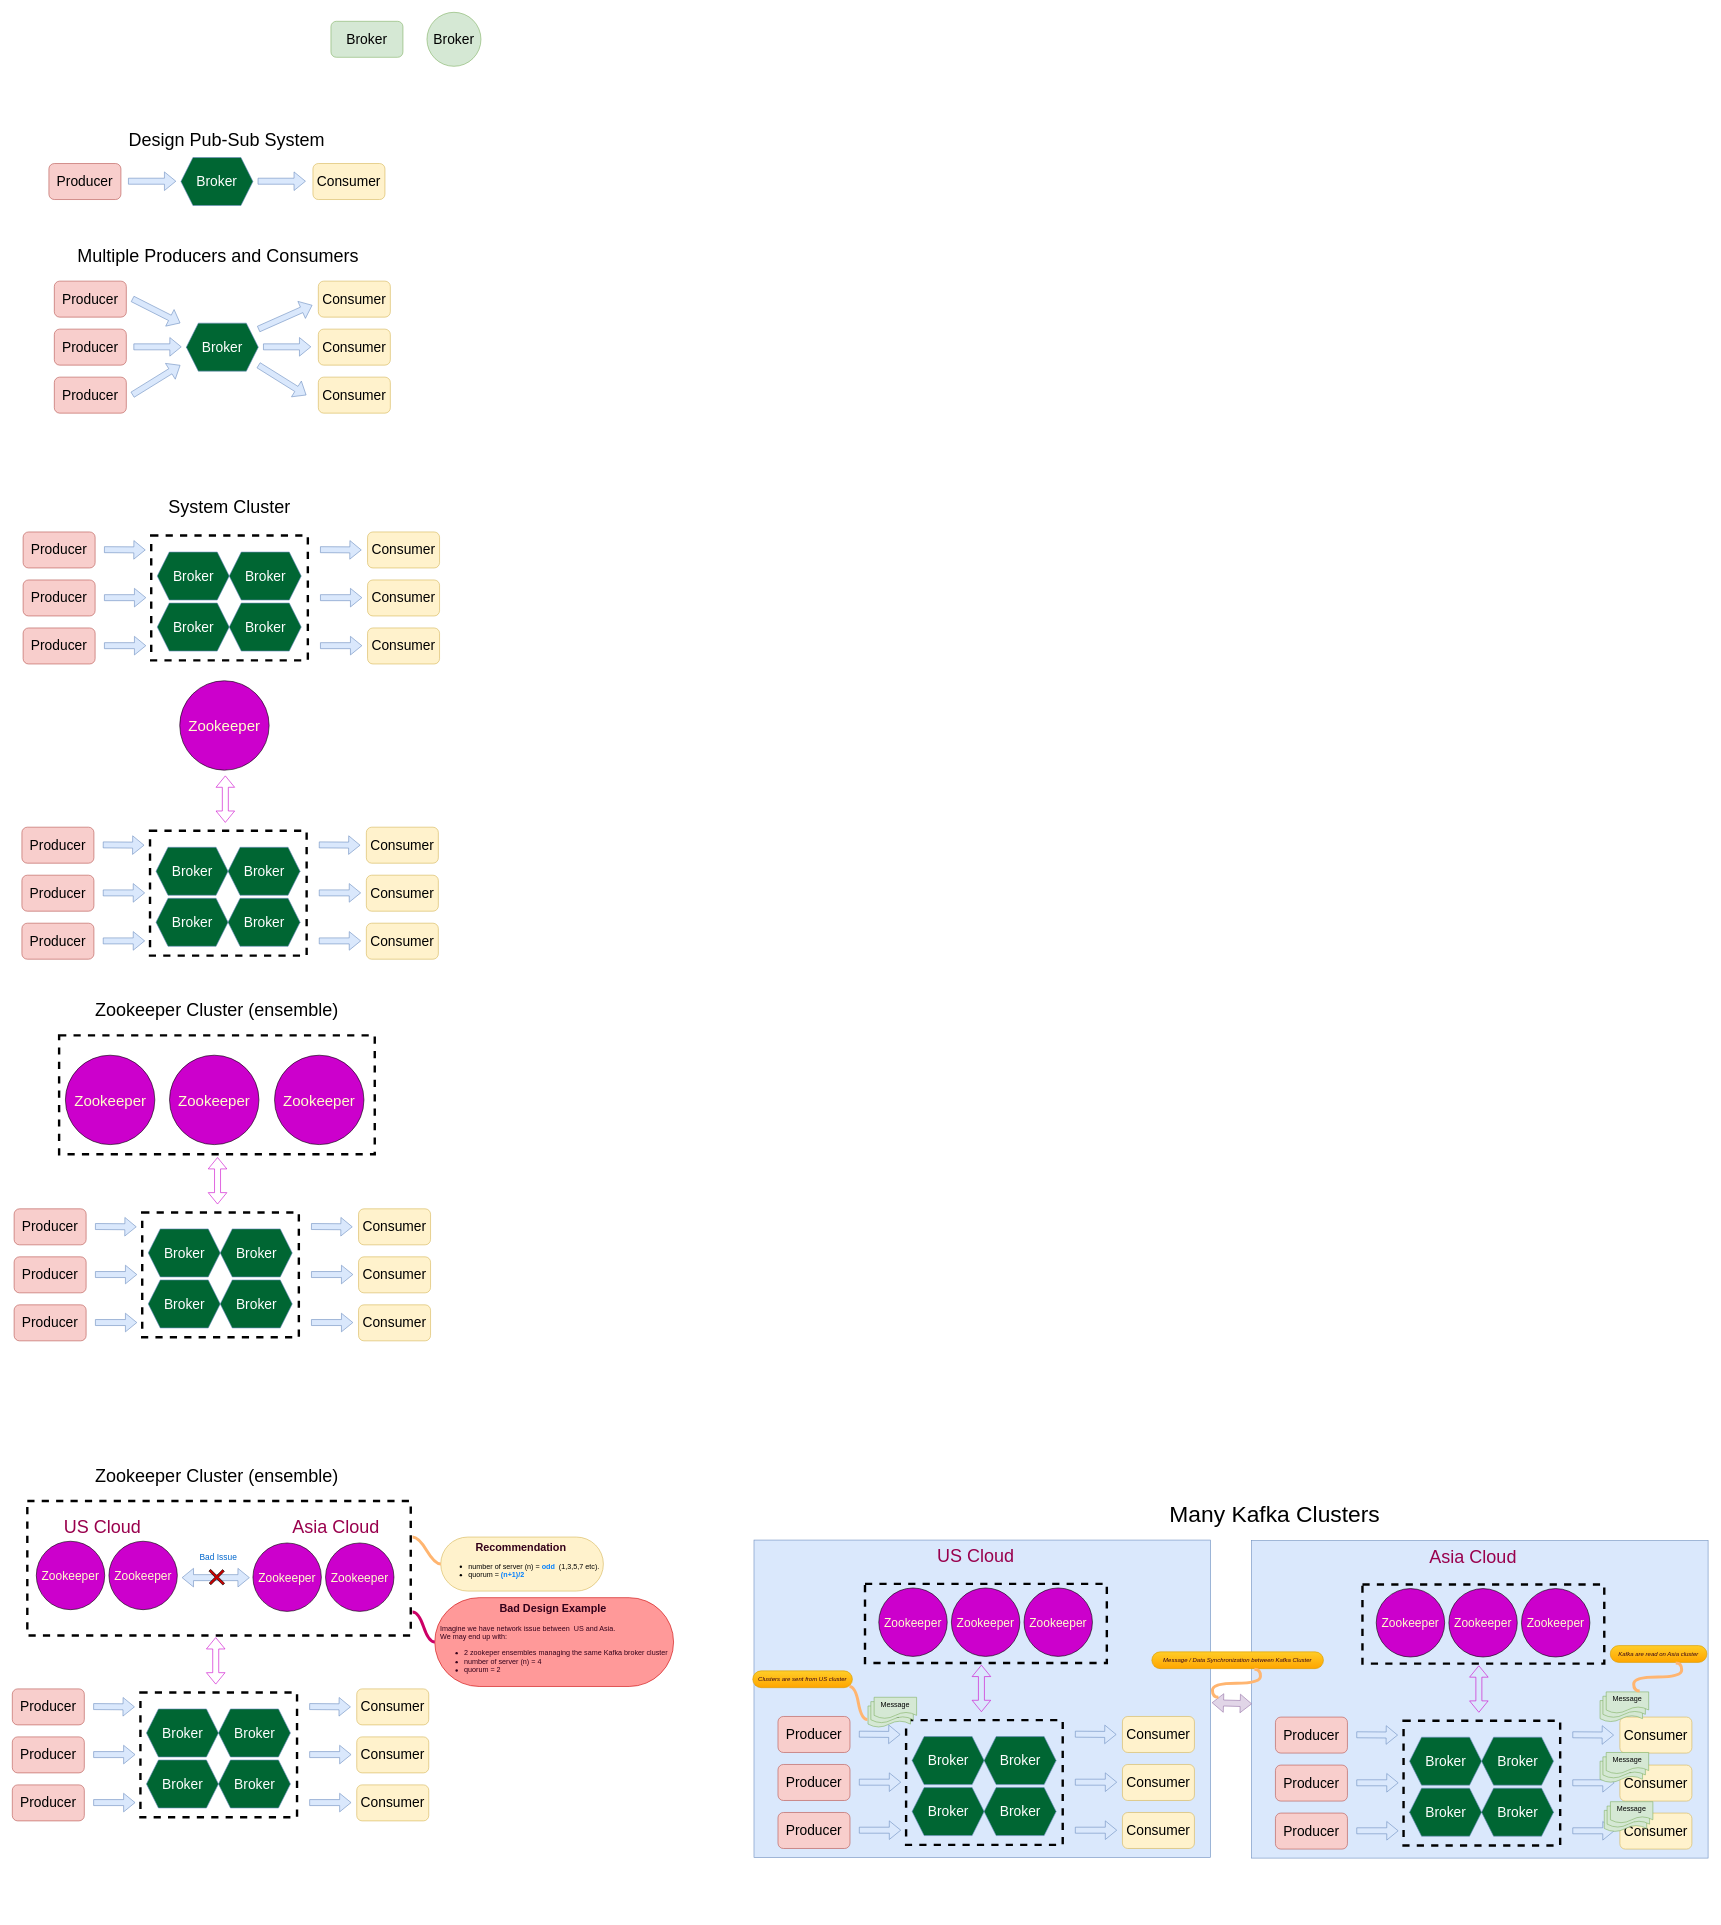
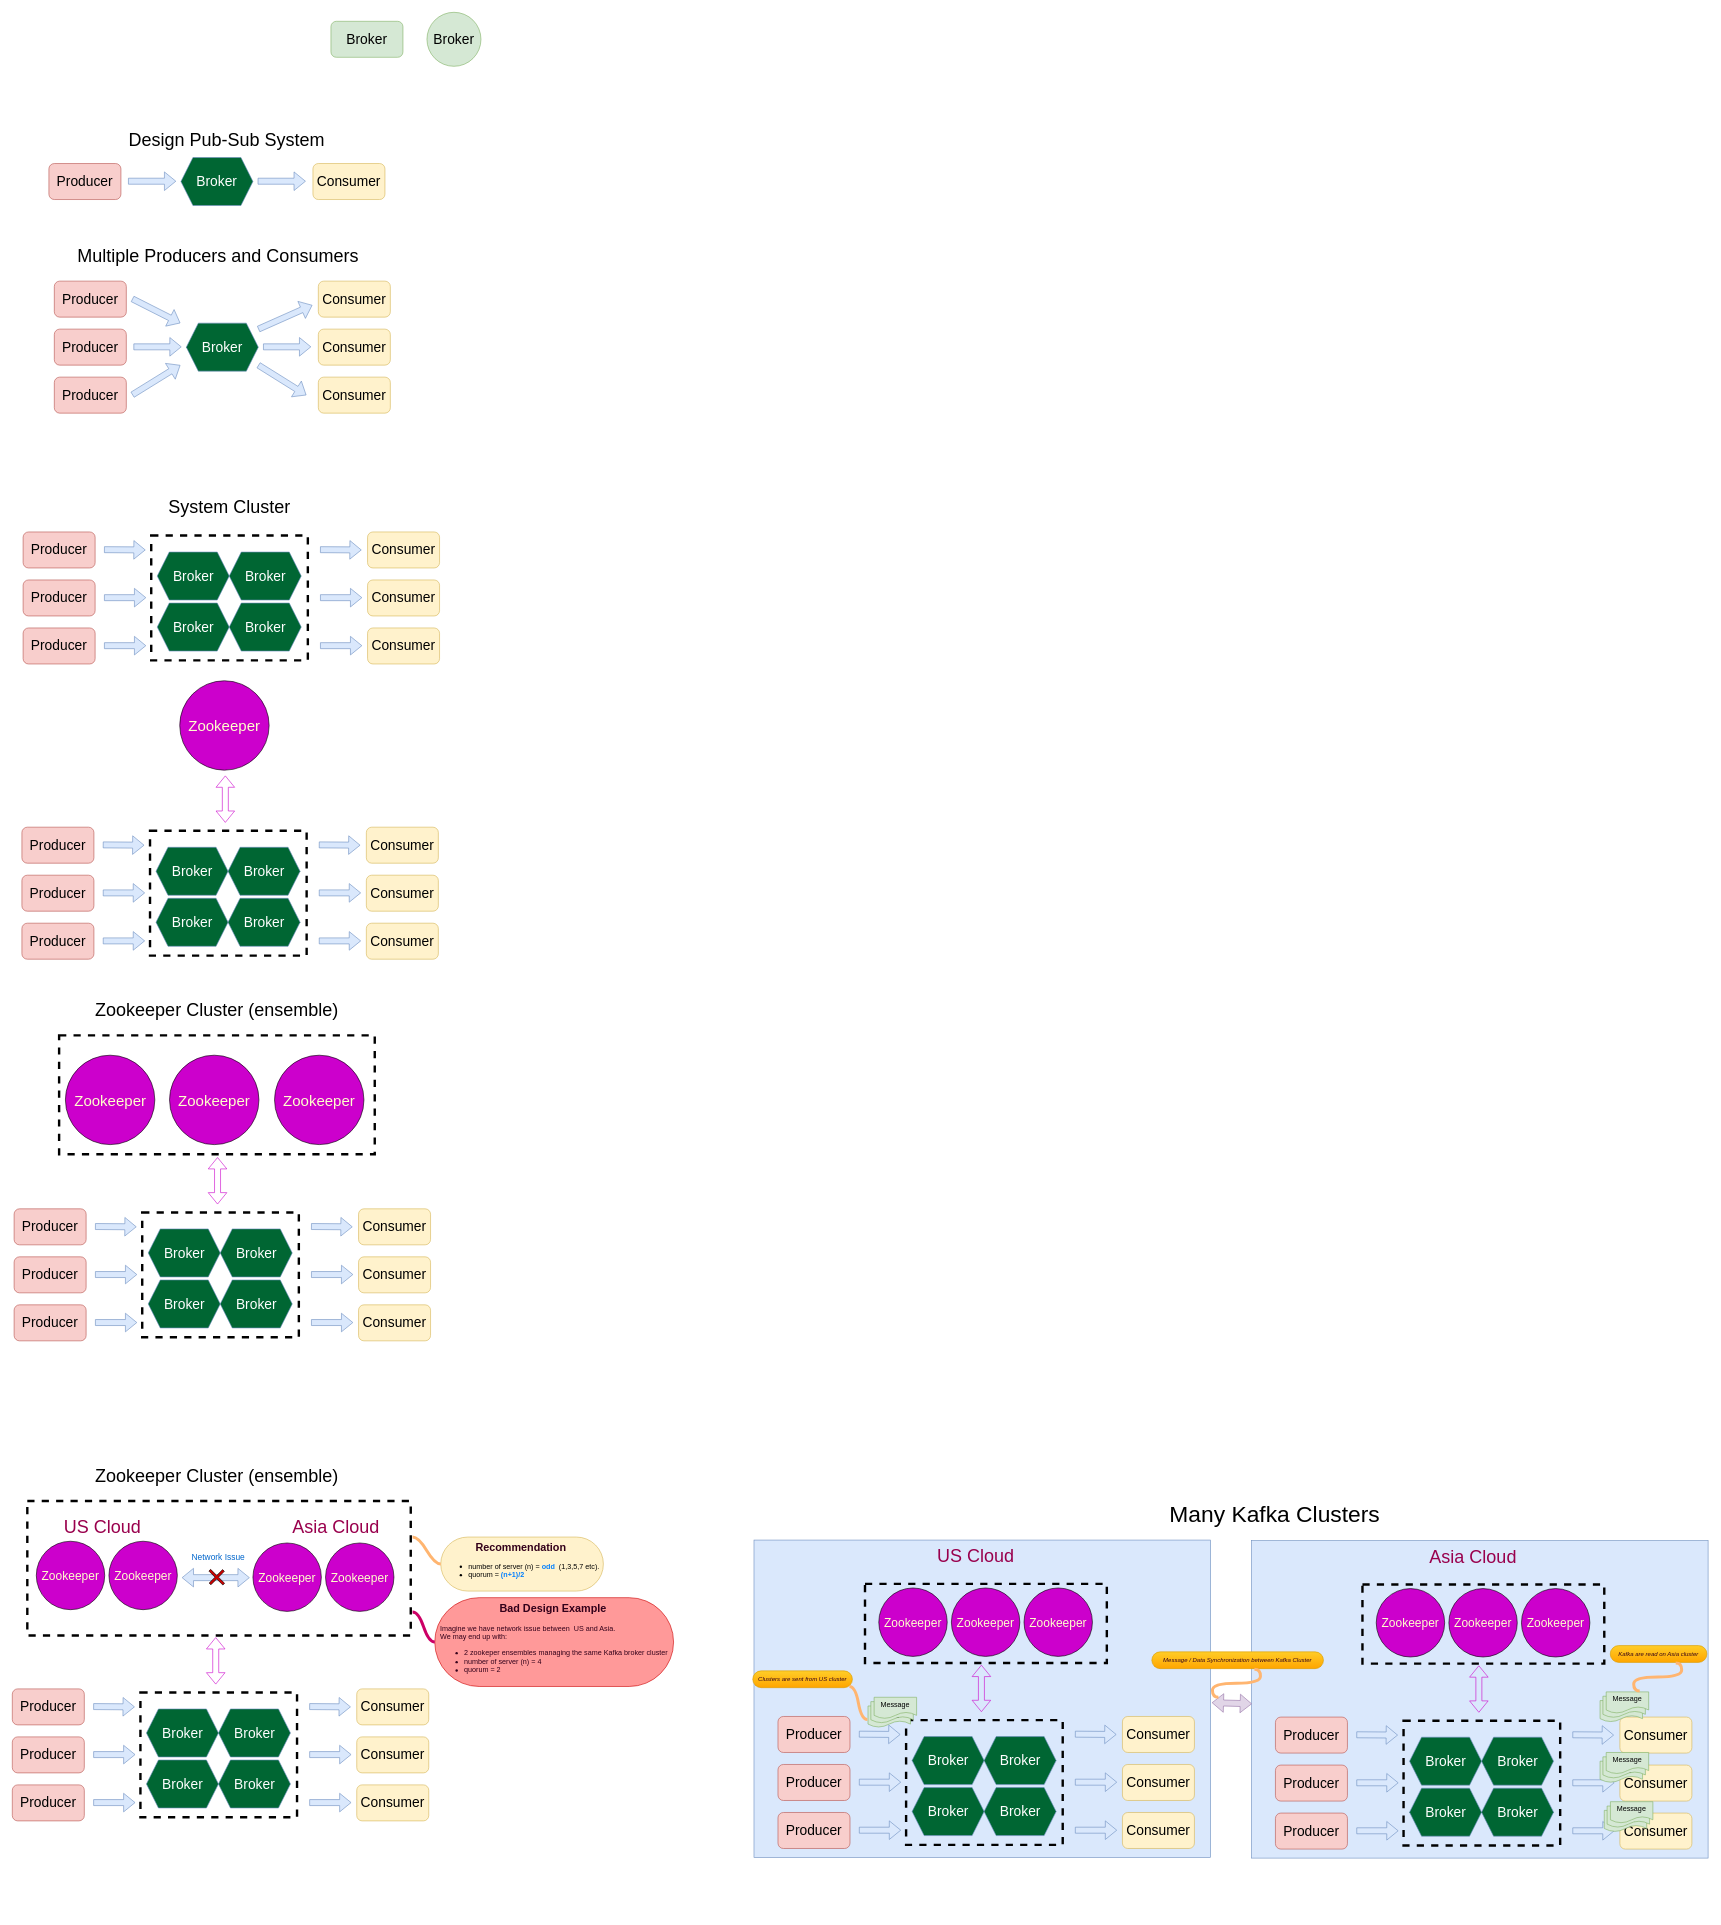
(218, 1557) -> (218, 1557)
